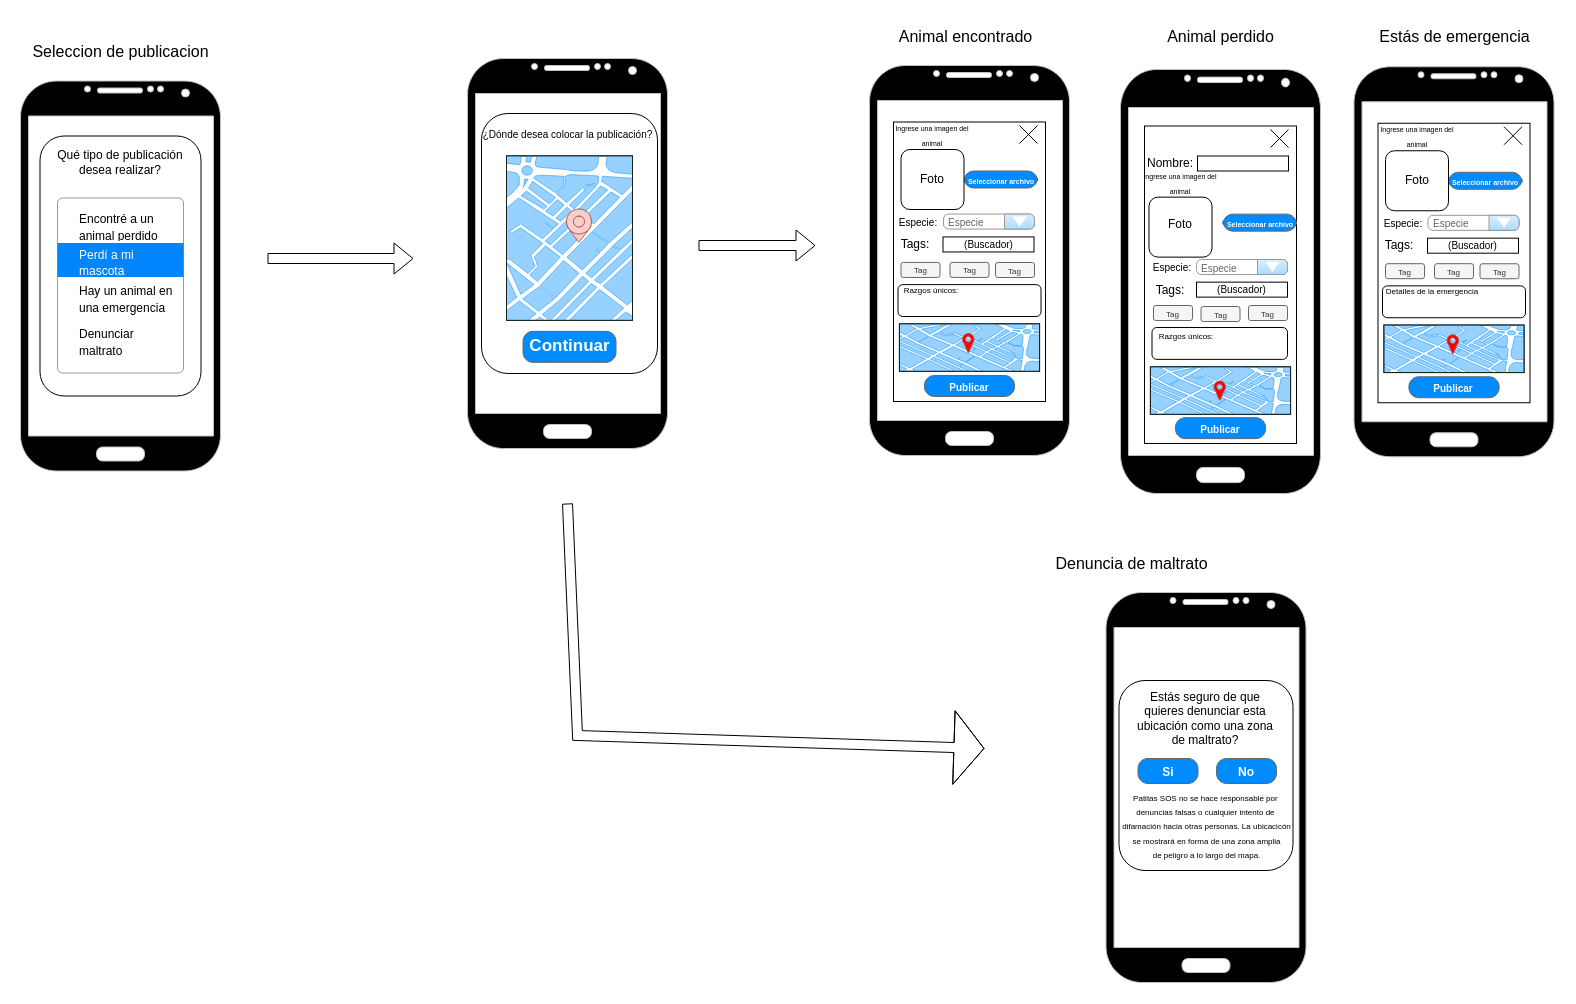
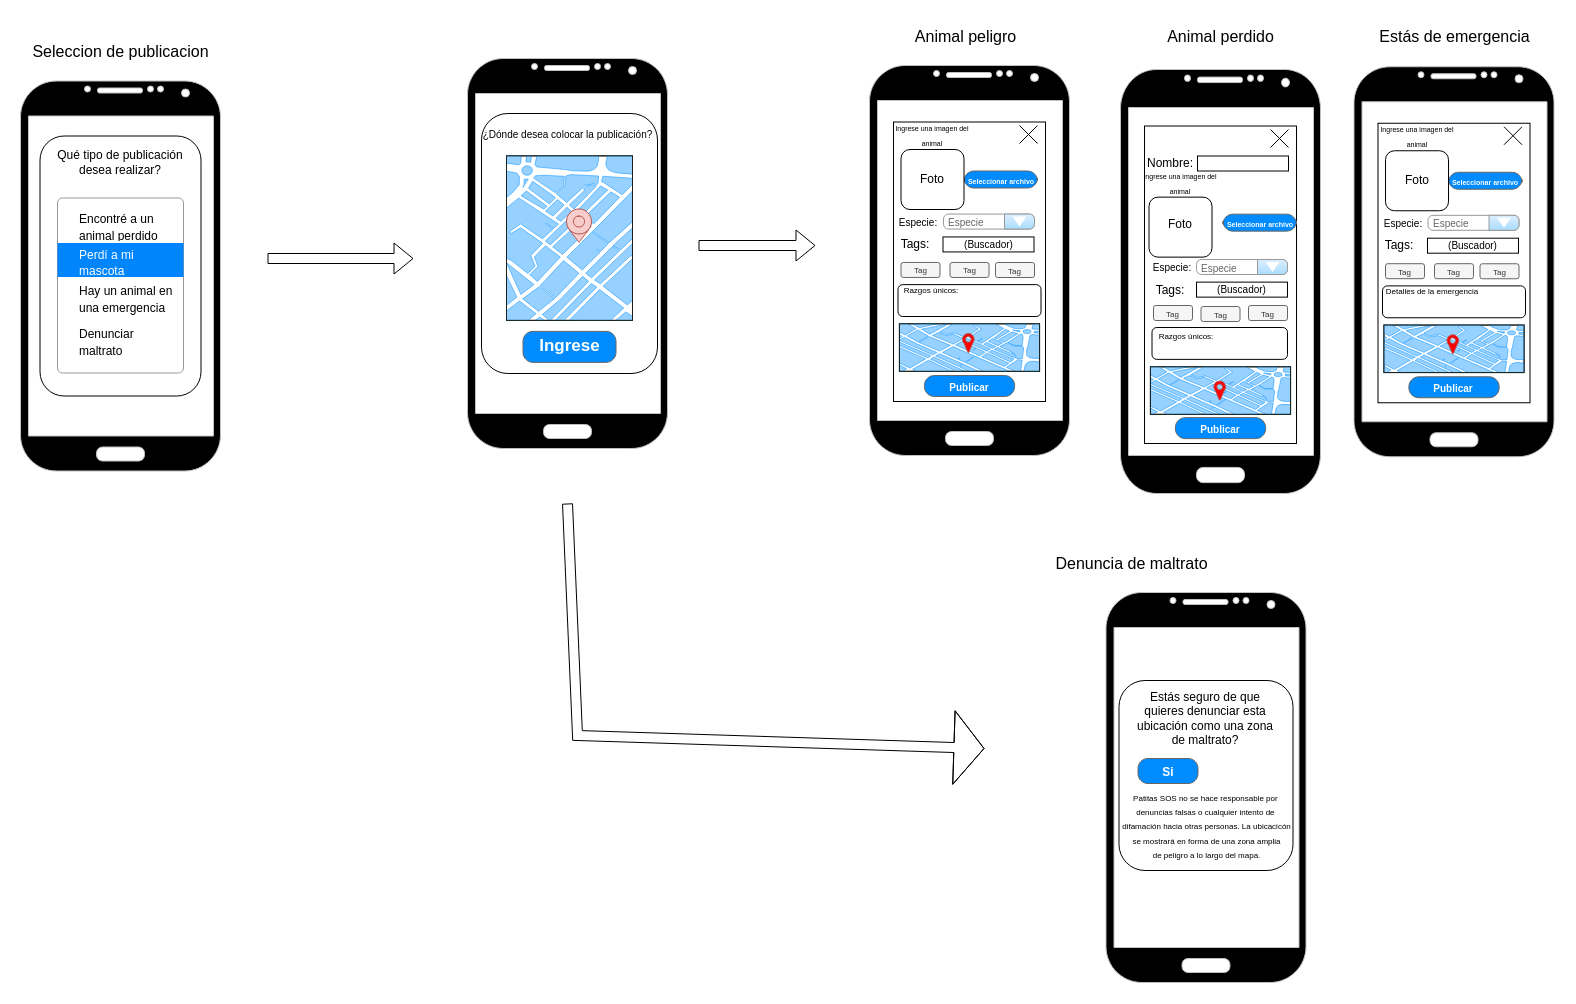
(966, 37) -> (966, 37)
(570, 347) -> (570, 347)
(1247, 771) -> none
